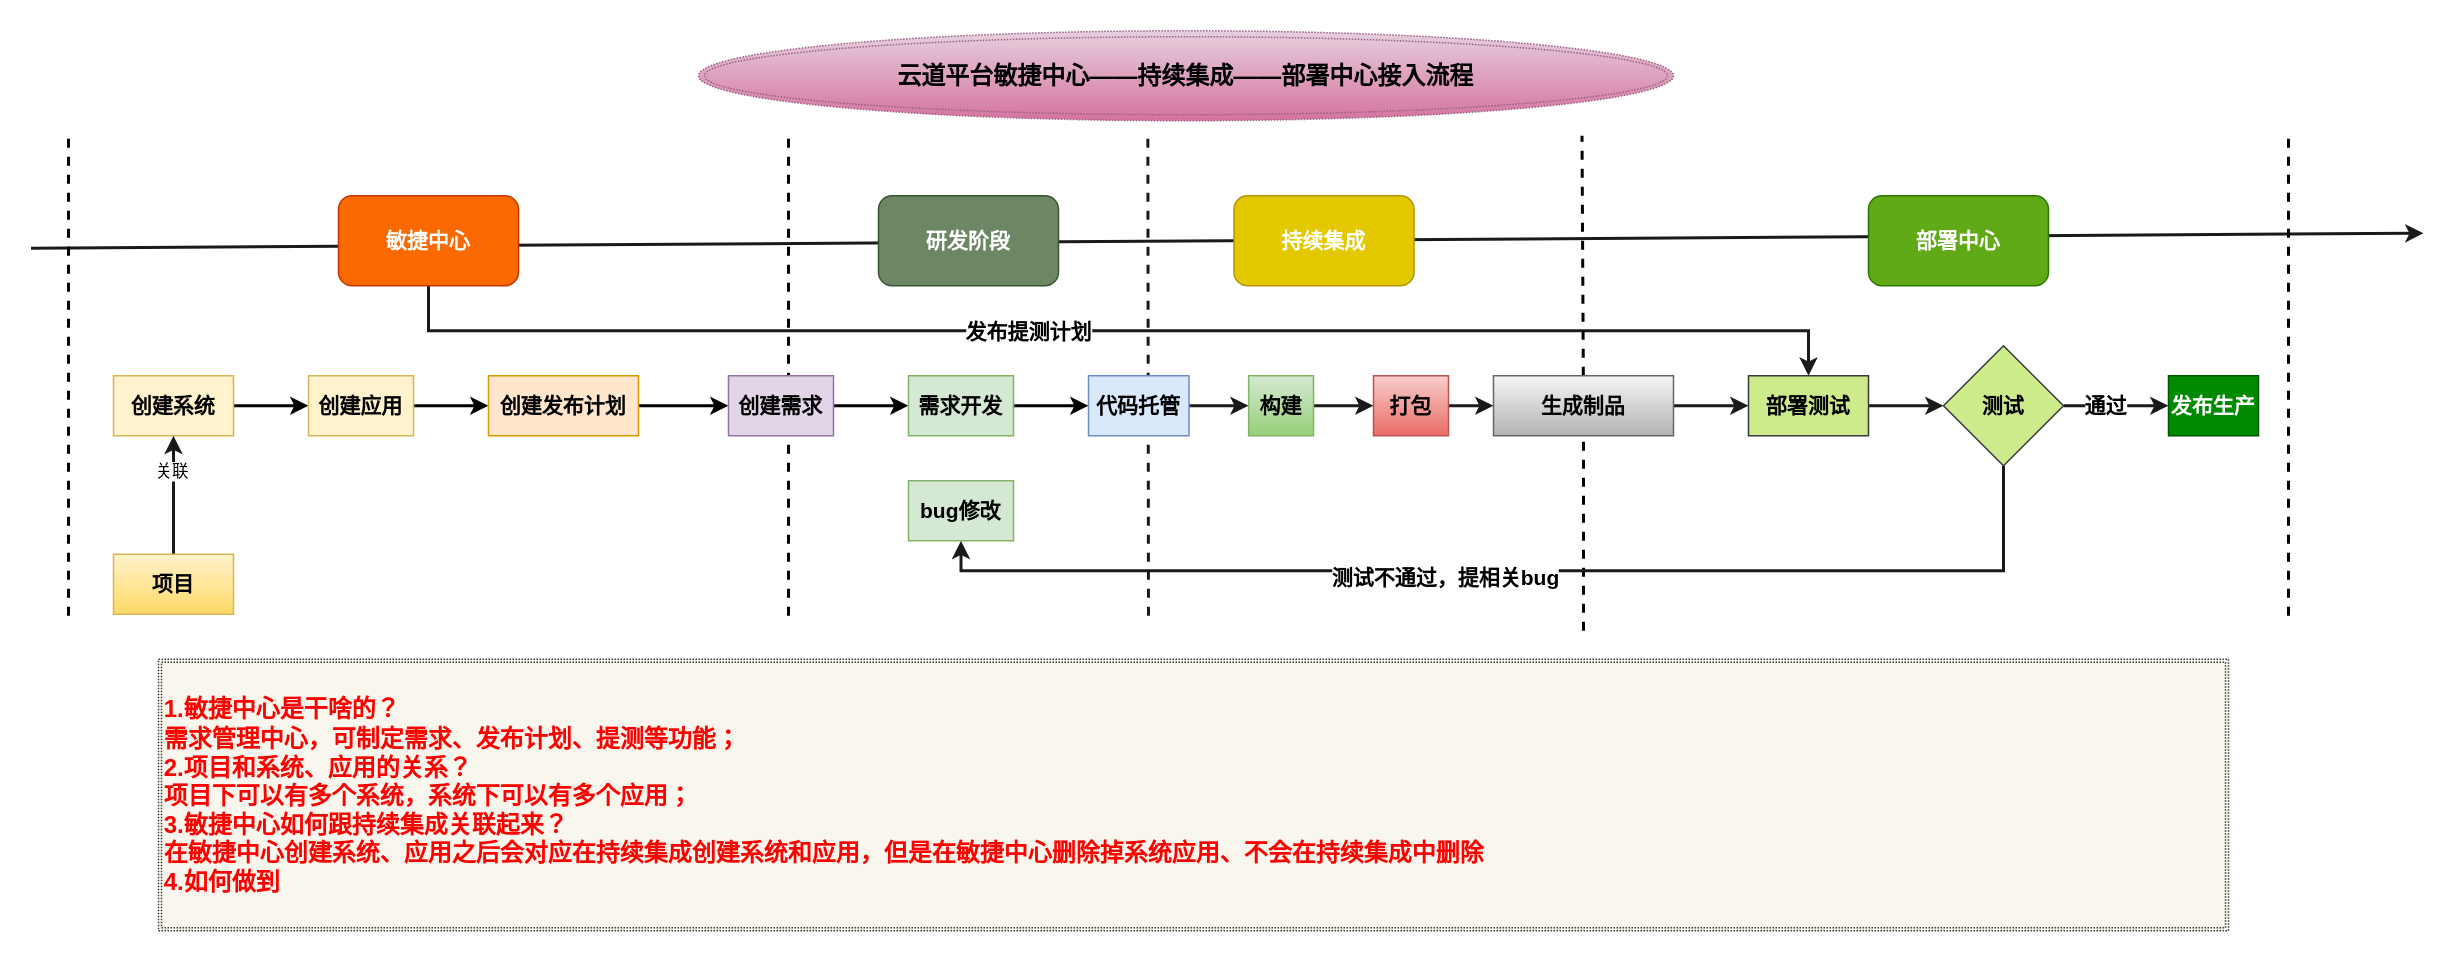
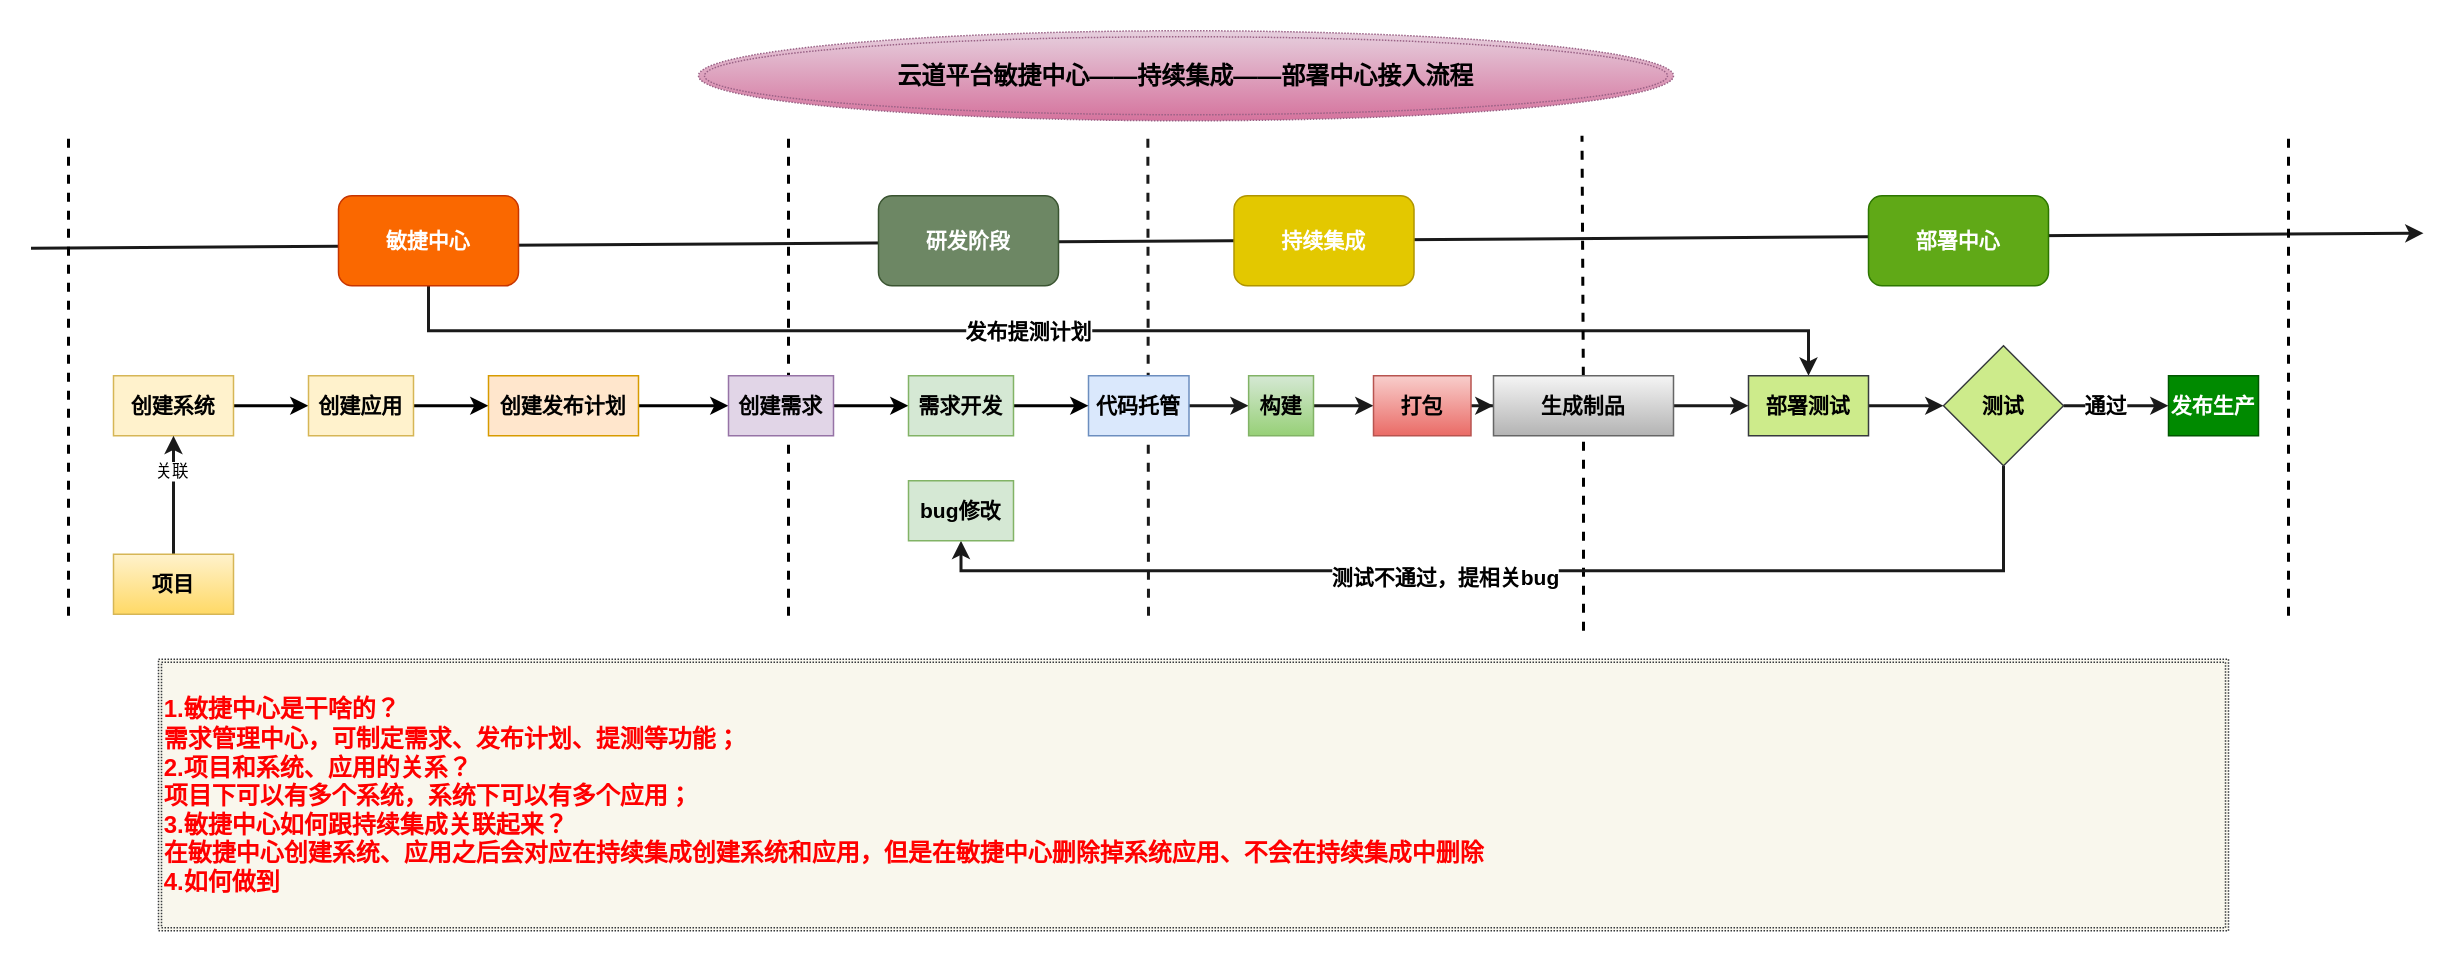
(1411, 406) -> (1422, 406)
